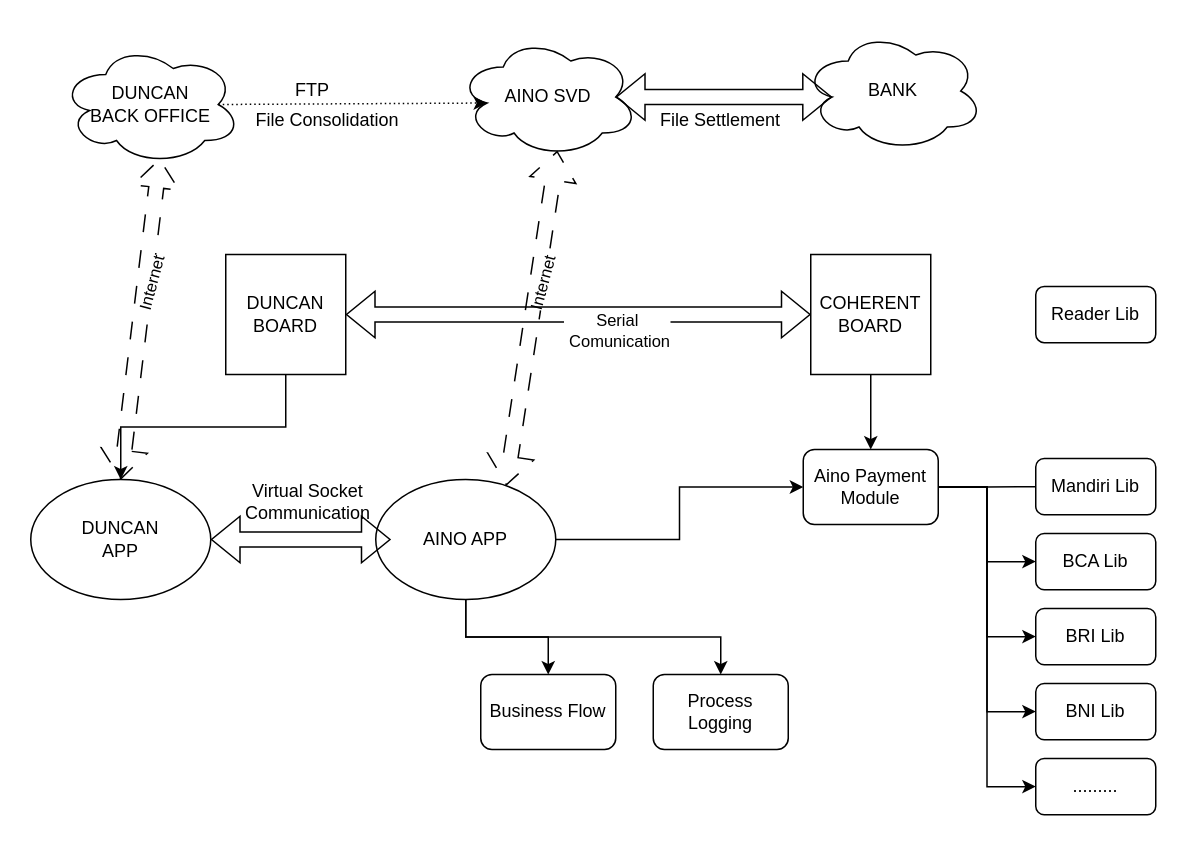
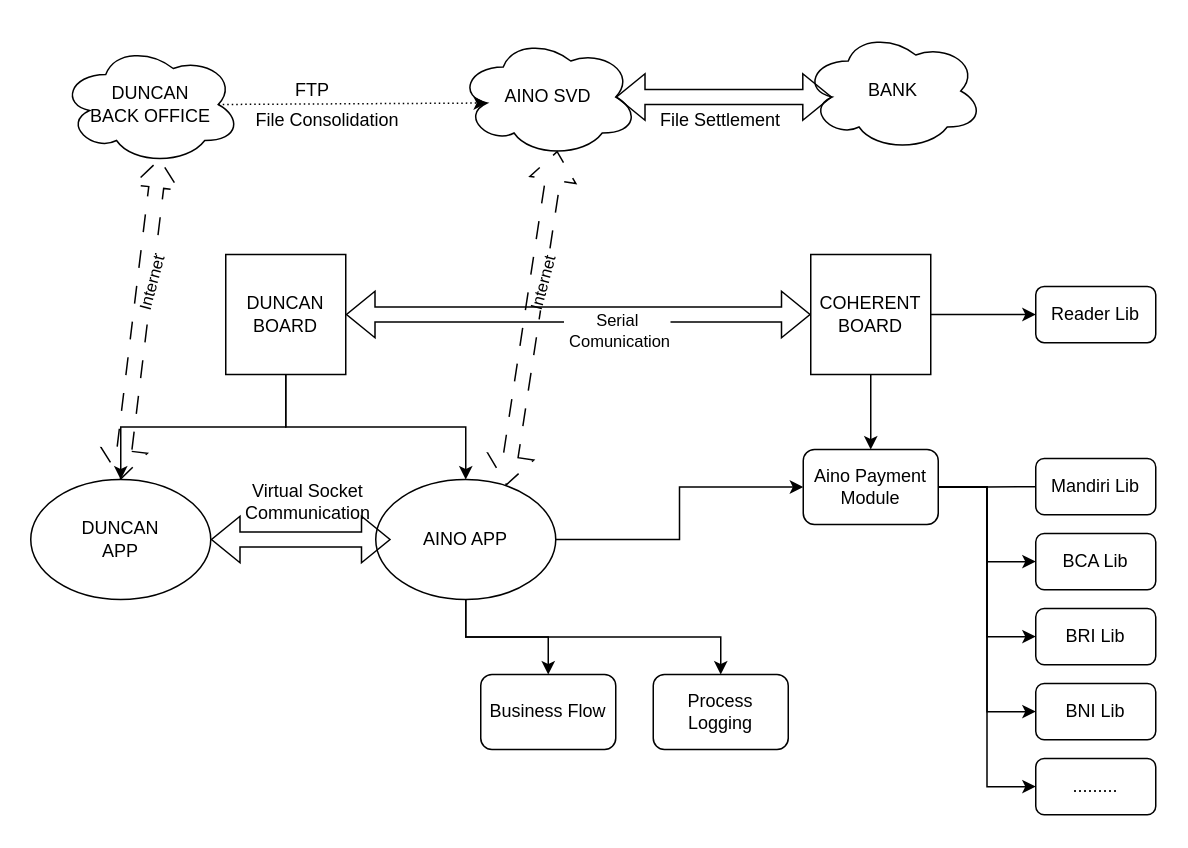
none -> (978, 314)
none -> (397, 427)
